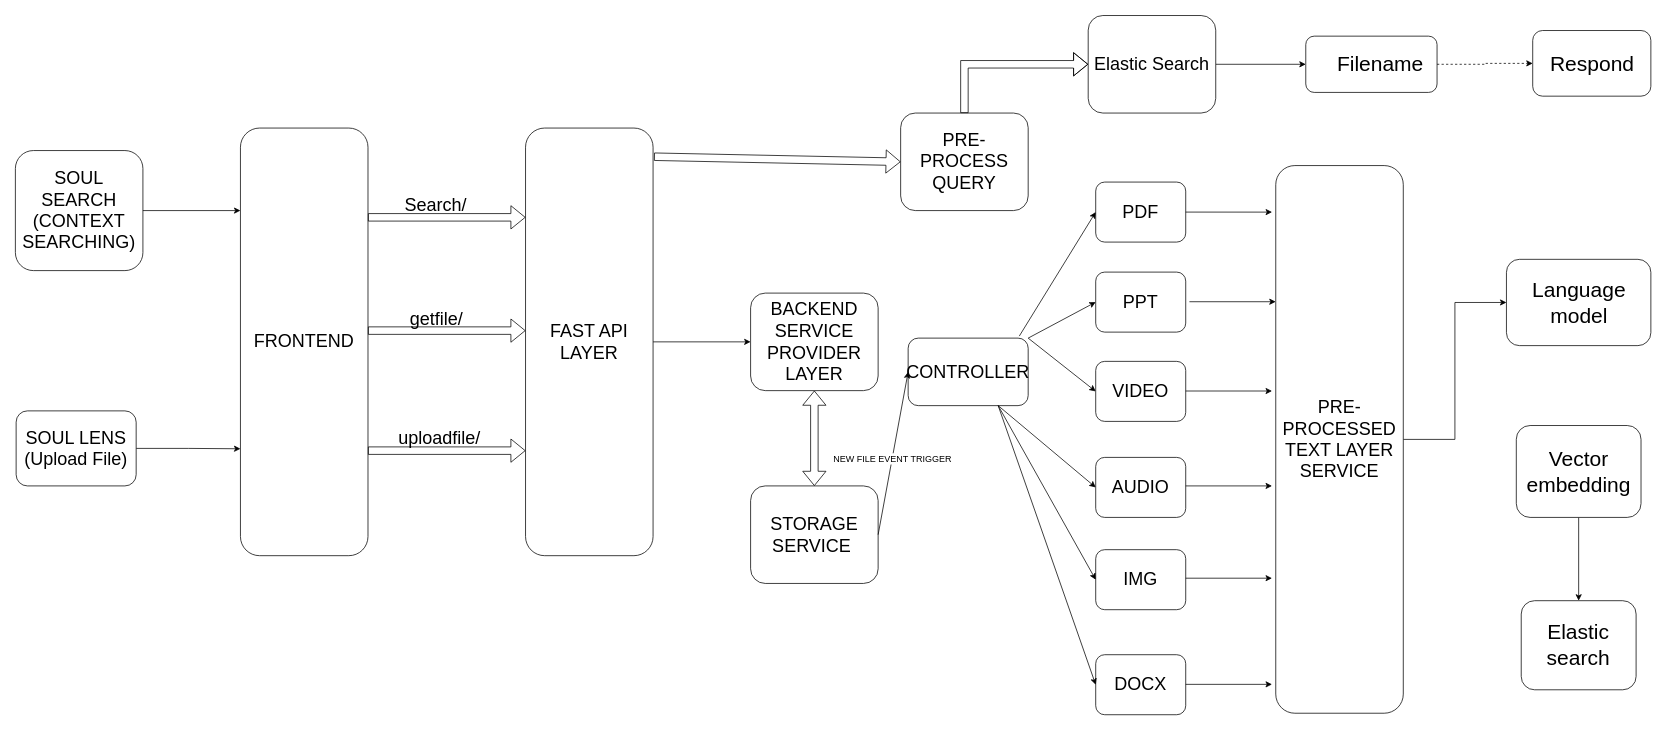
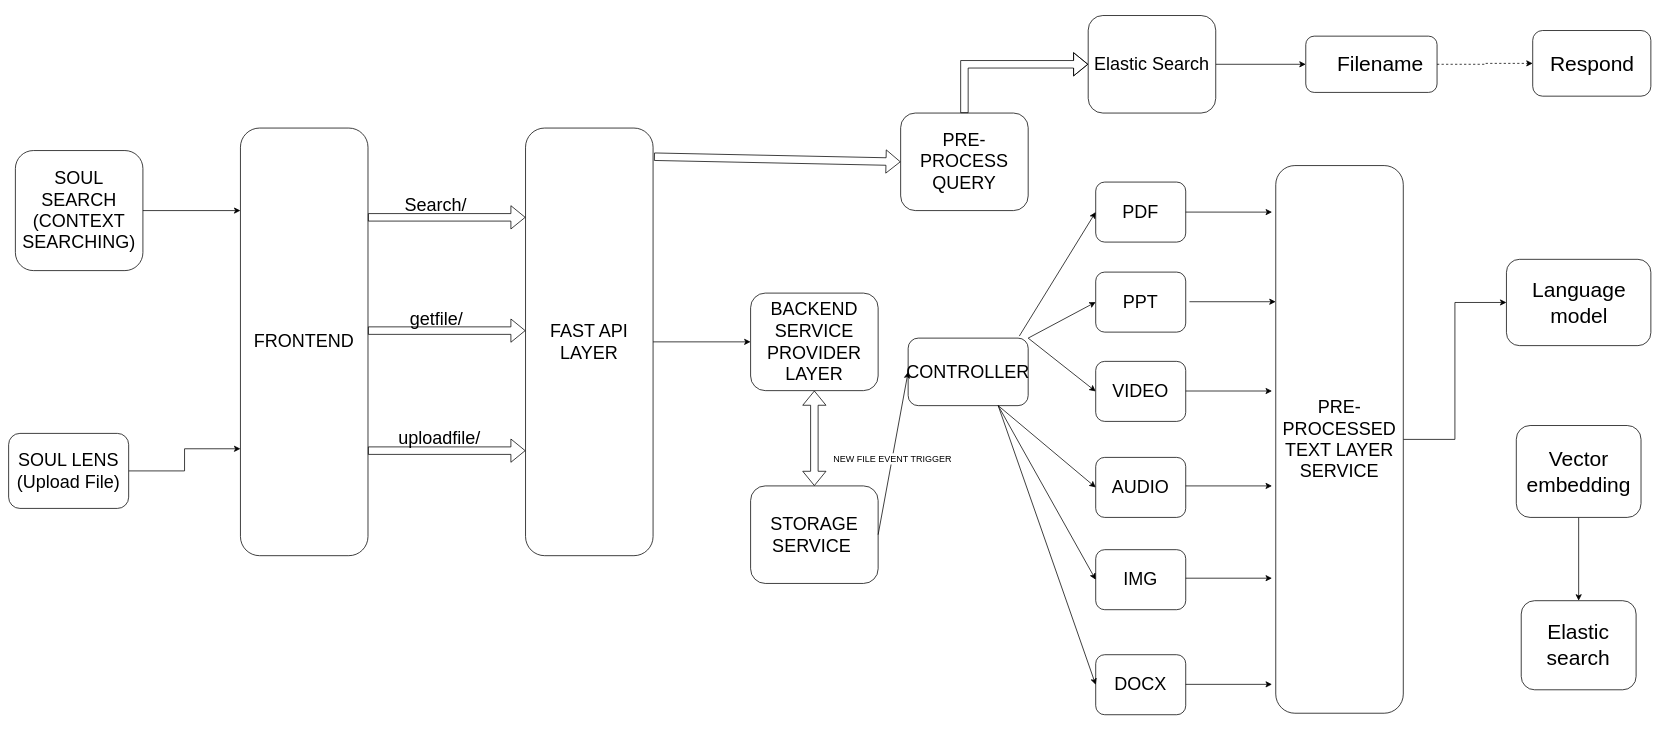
(76, 448) -> (69, 471)
